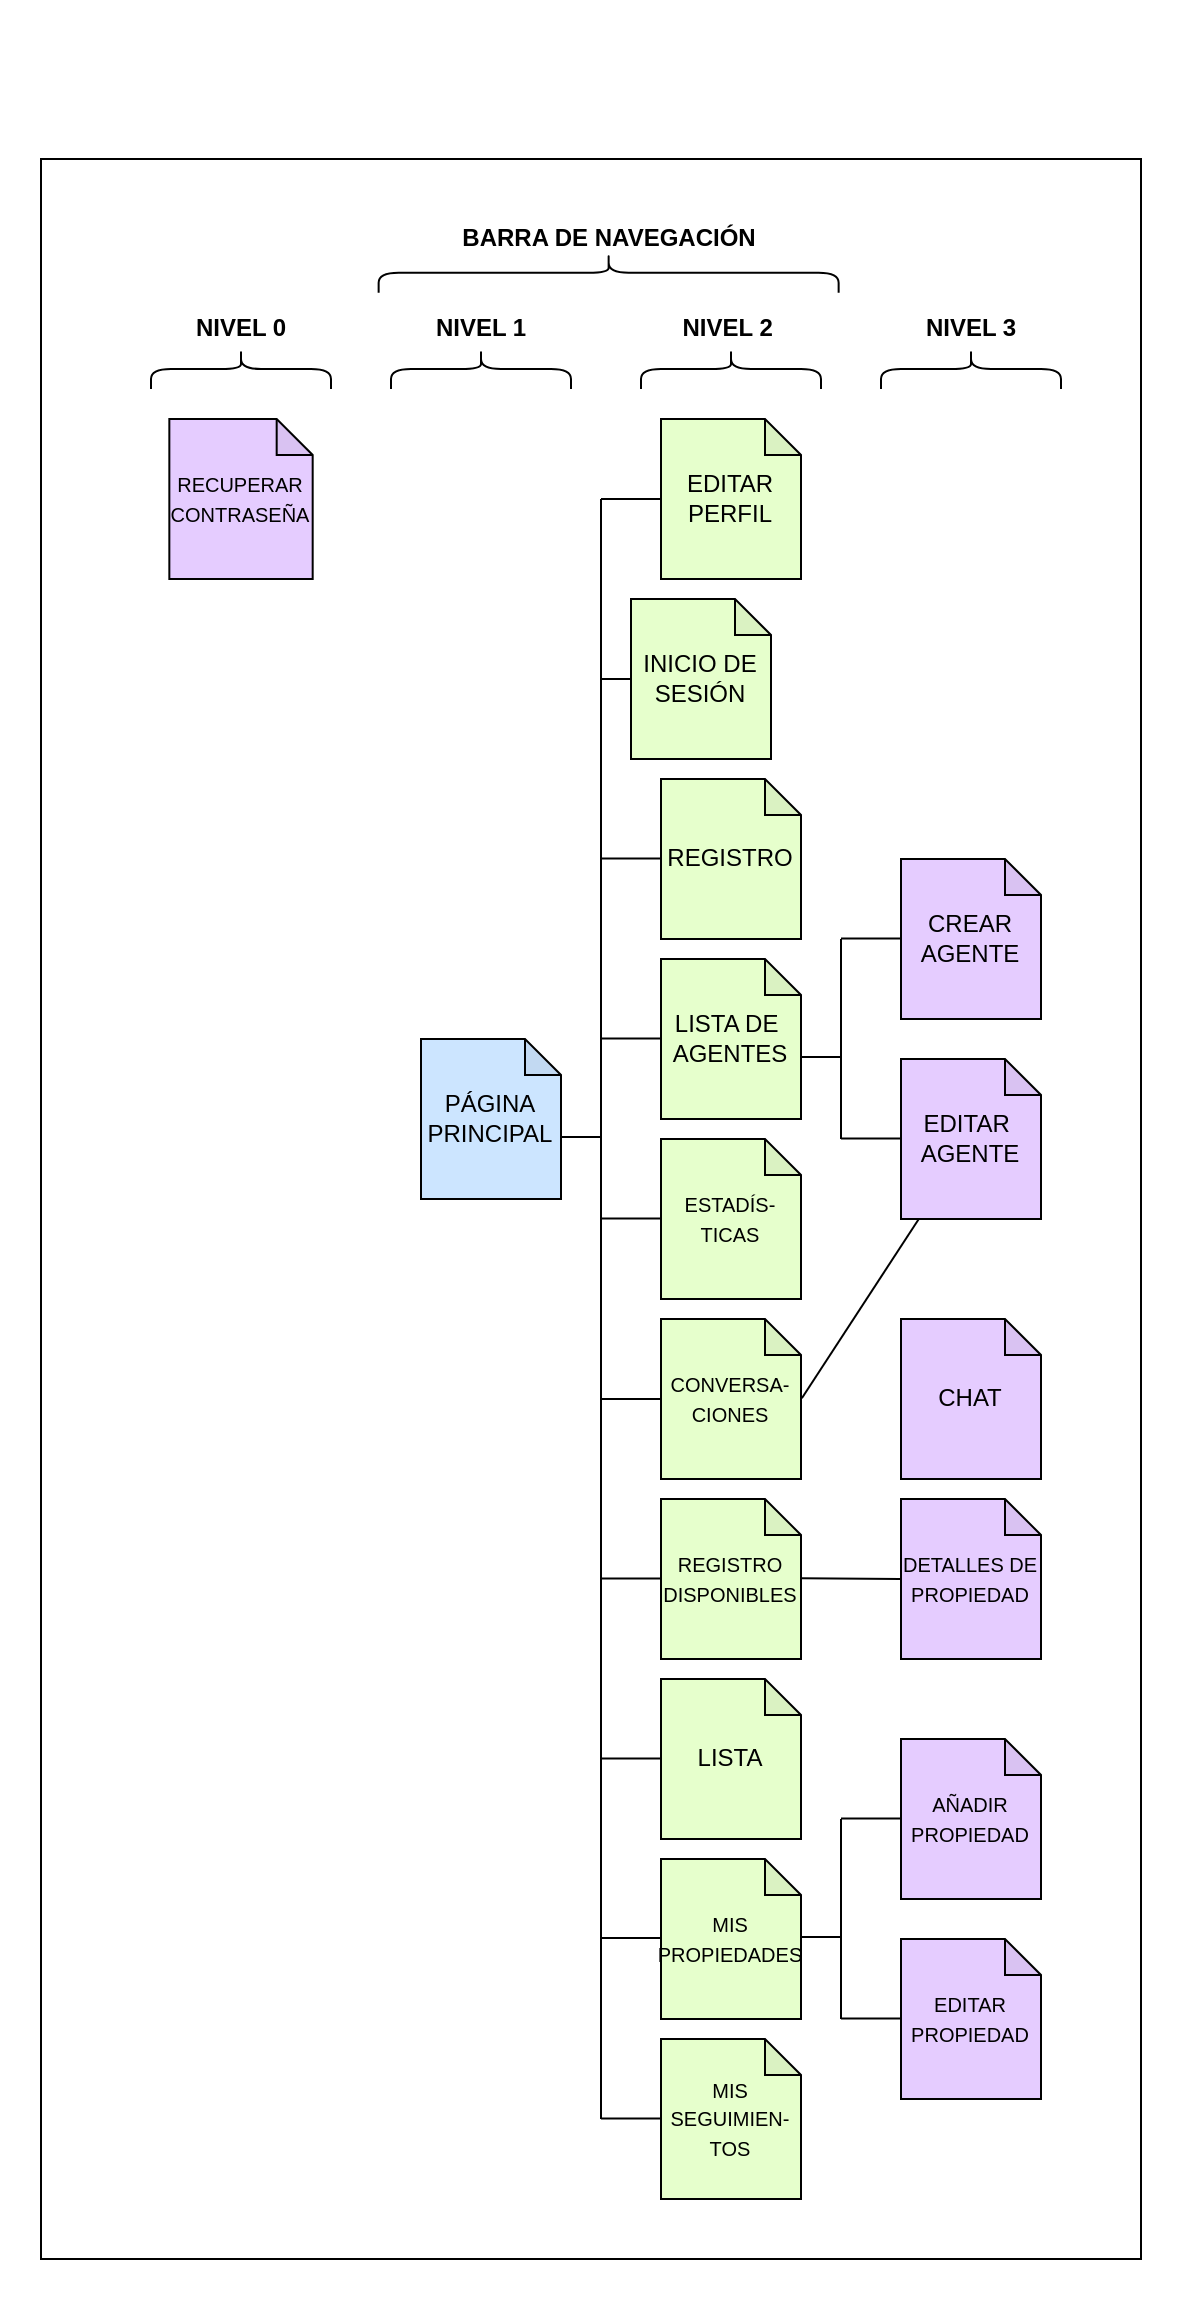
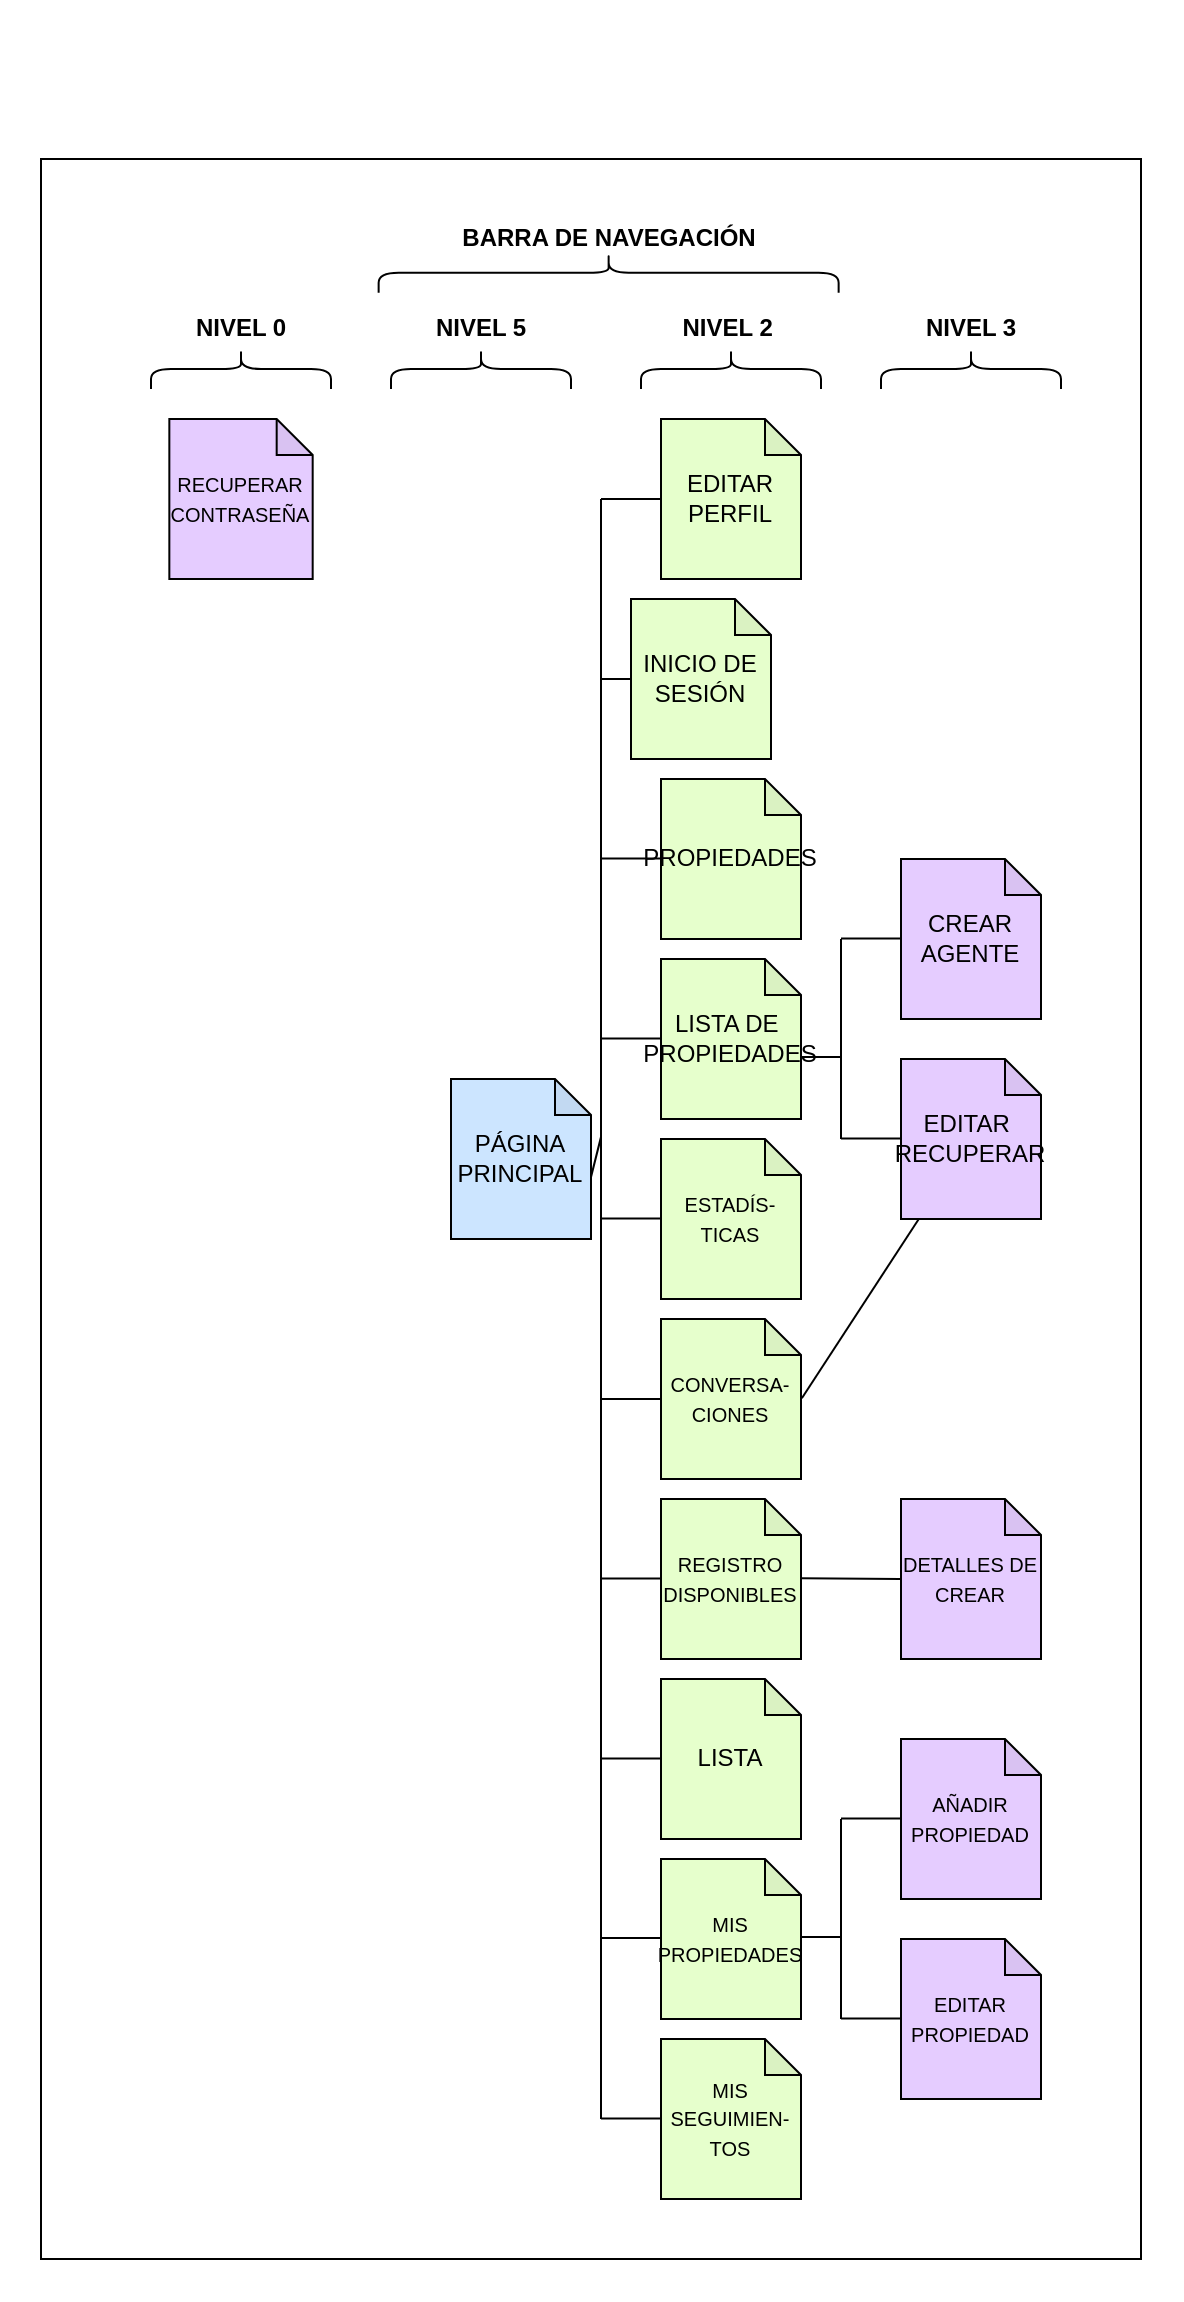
(482, 329) -> (482, 329)
(731, 859) -> (731, 859)
(731, 1039) -> (731, 1039)
(491, 1119) -> (521, 1159)
(971, 1139) -> (971, 1139)
(971, 1399) -> none
(971, 1579) -> (971, 1579)
